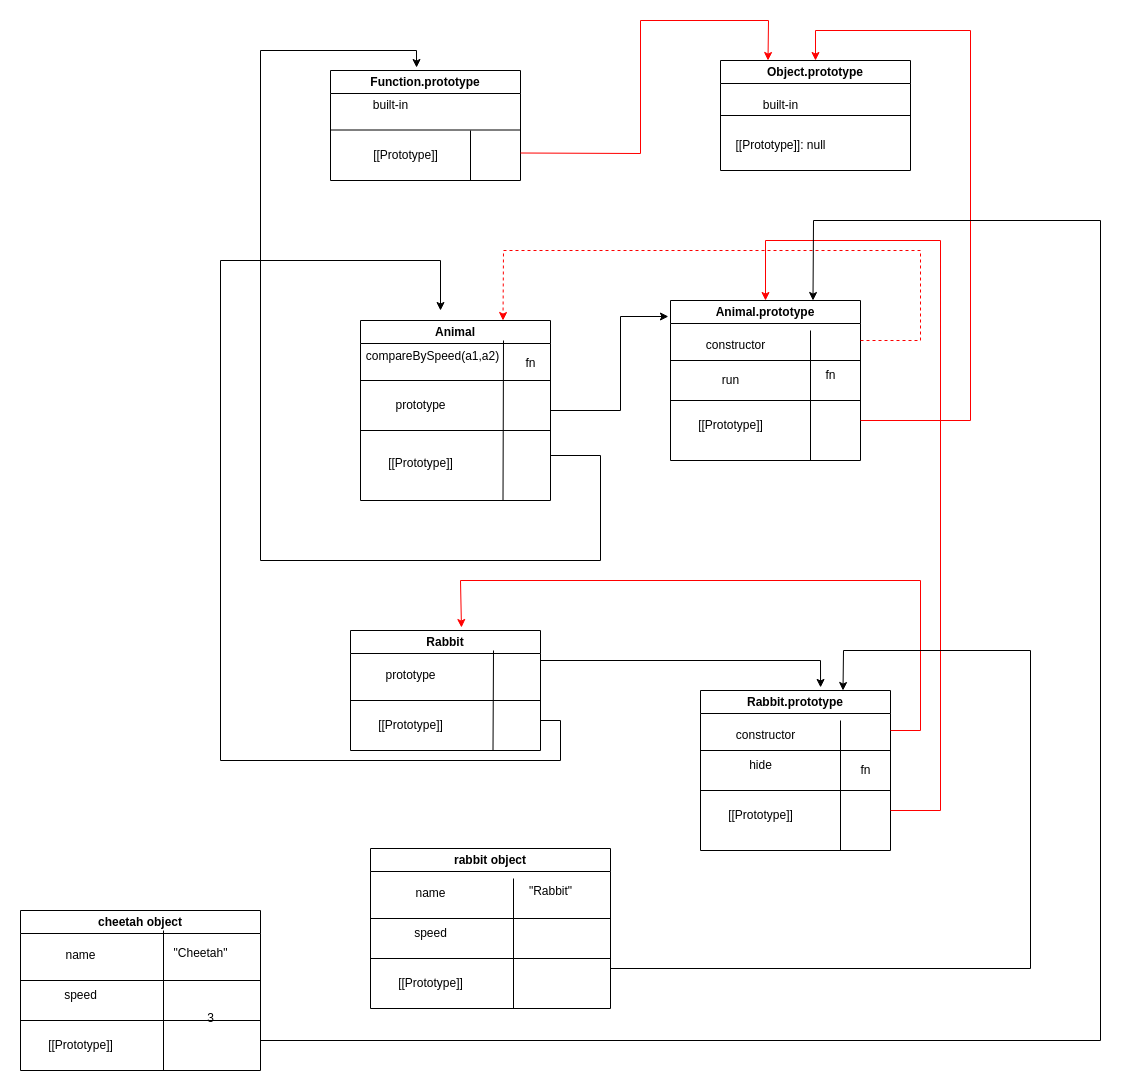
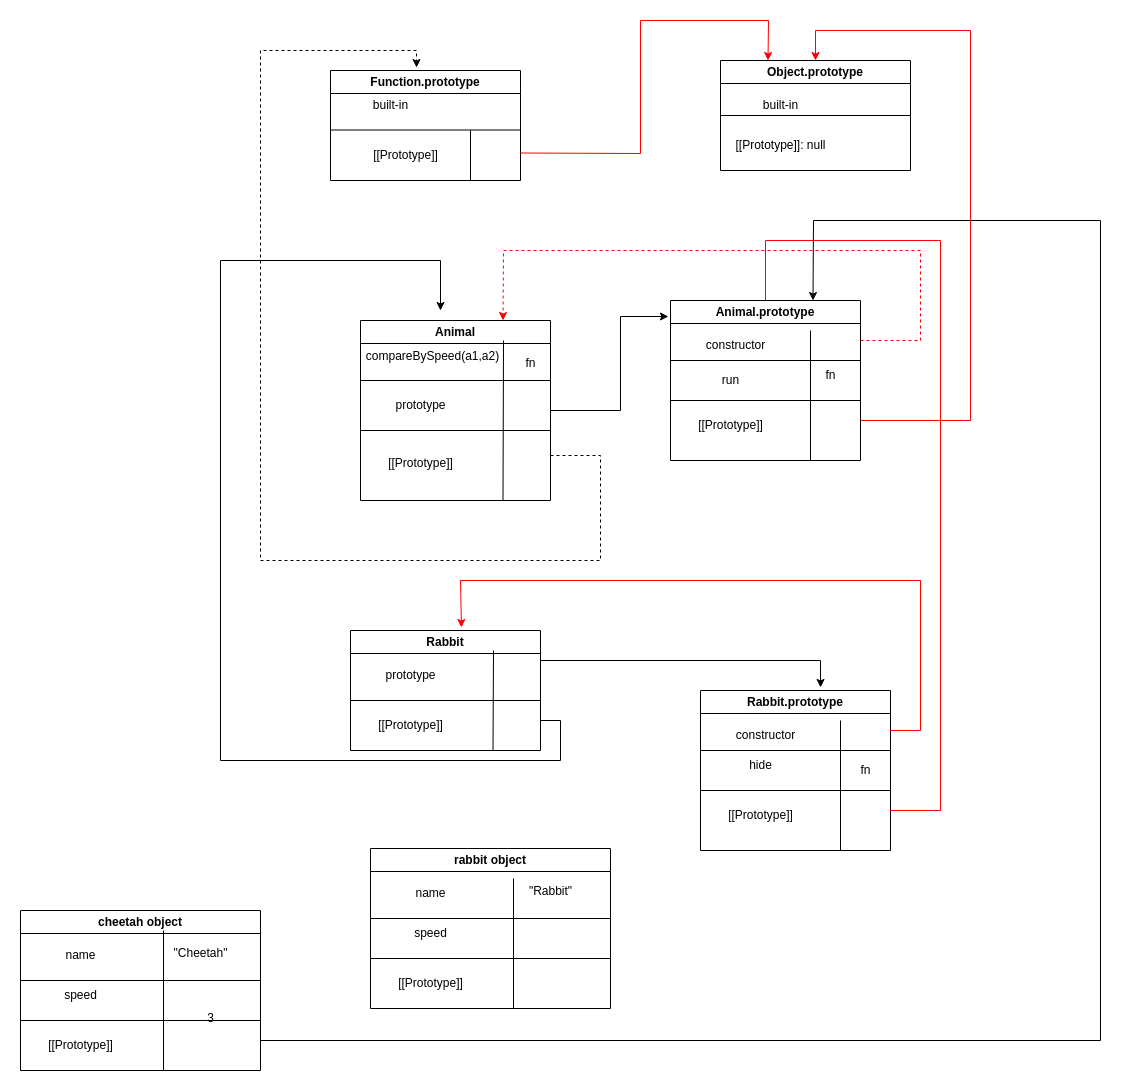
(766, 292) -> (766, 294)
(261, 471) -> (261, 471)
(1031, 910) -> none
